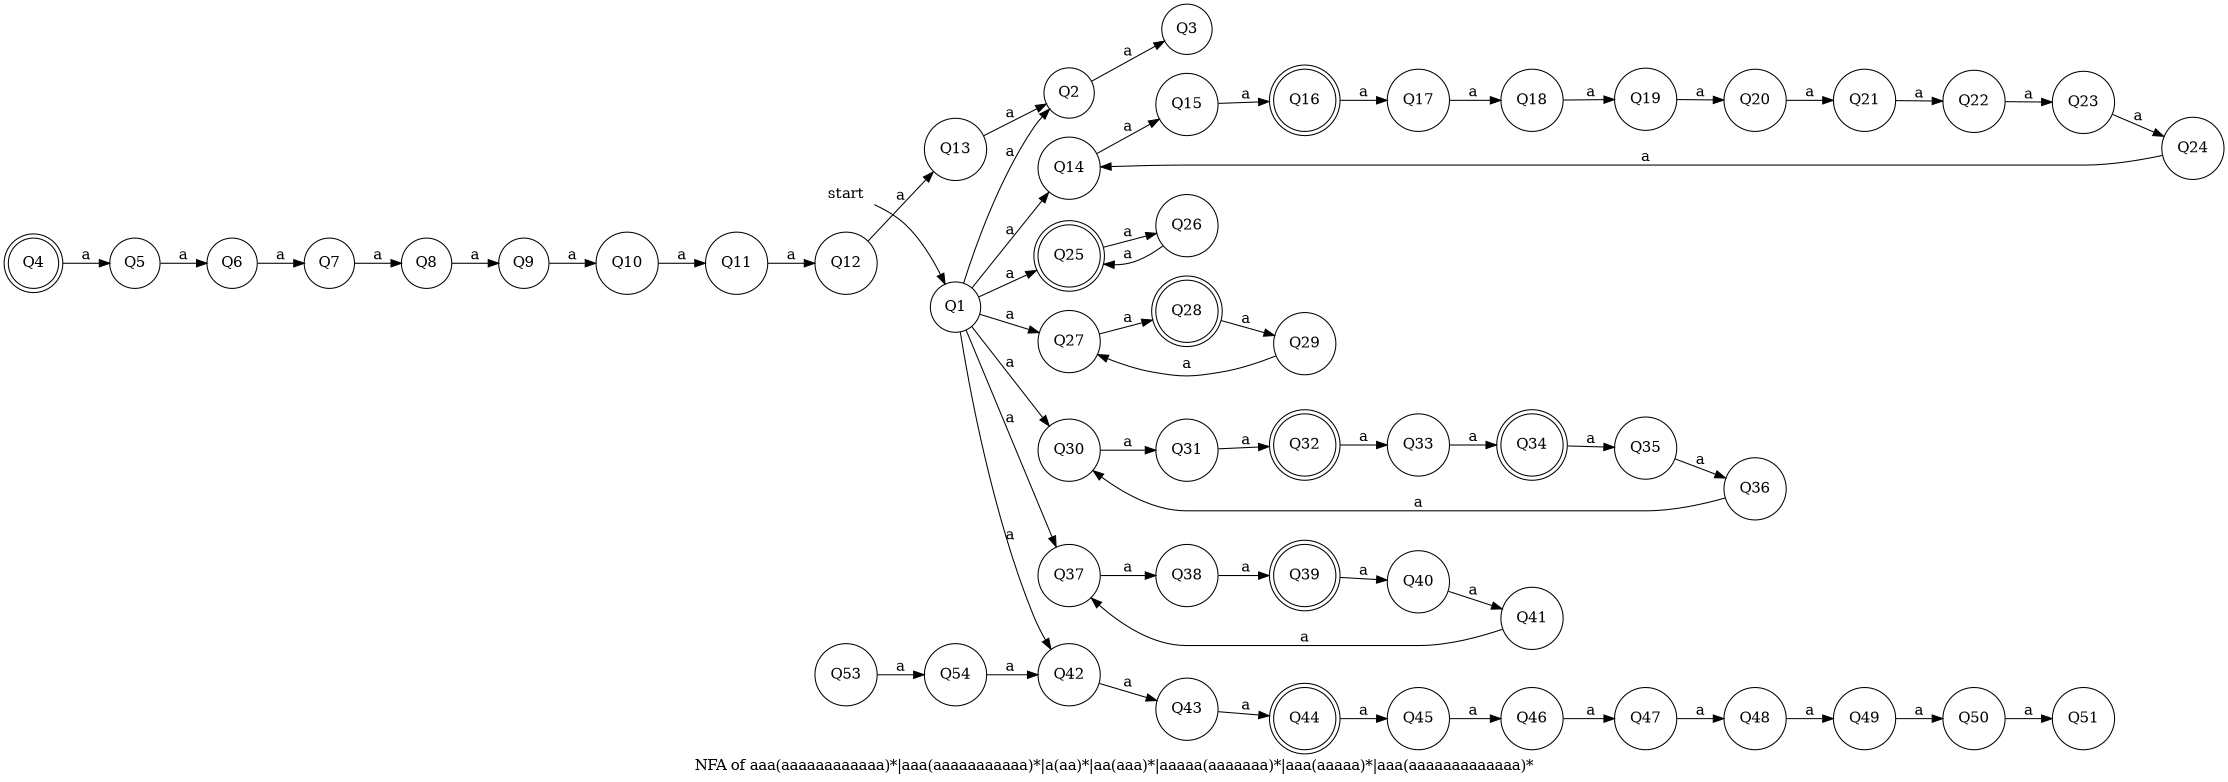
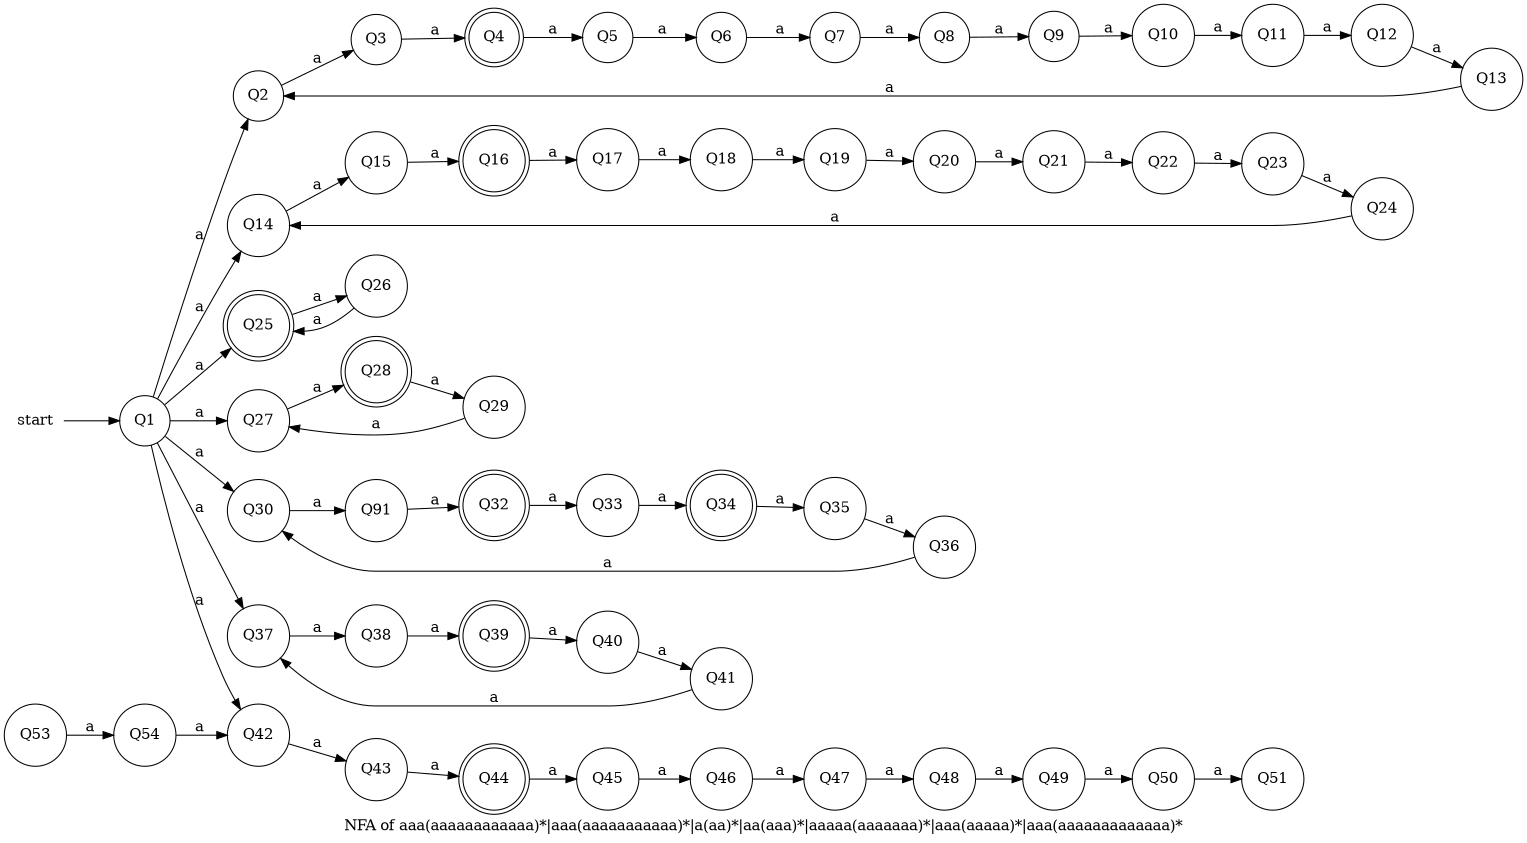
none -> (428, 39)
(1187, 450) -> (376, 511)
